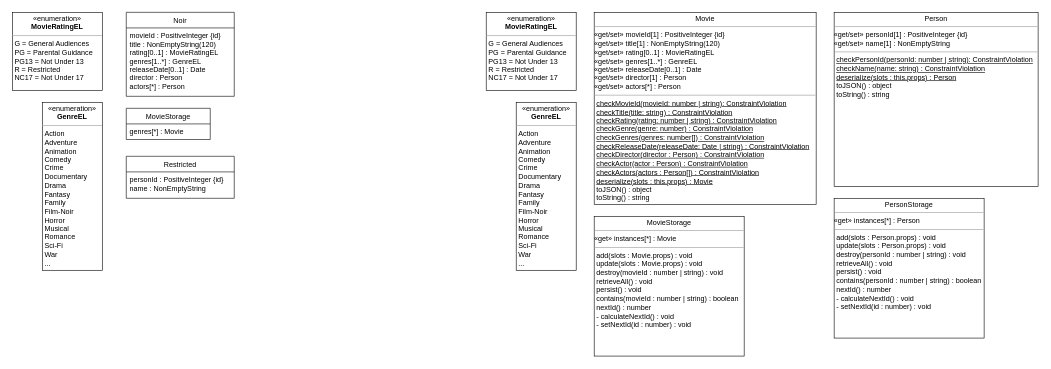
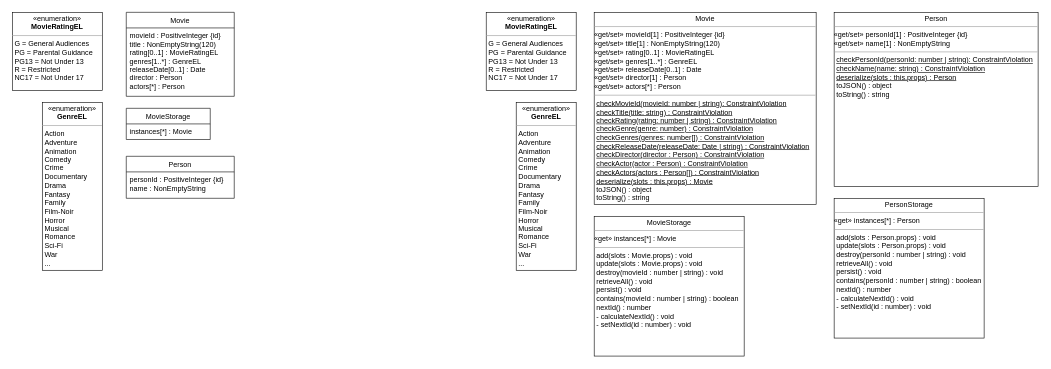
(180, 20) -> (180, 20)
(160, 132) -> (165, 132)
(180, 164) -> (180, 164)
